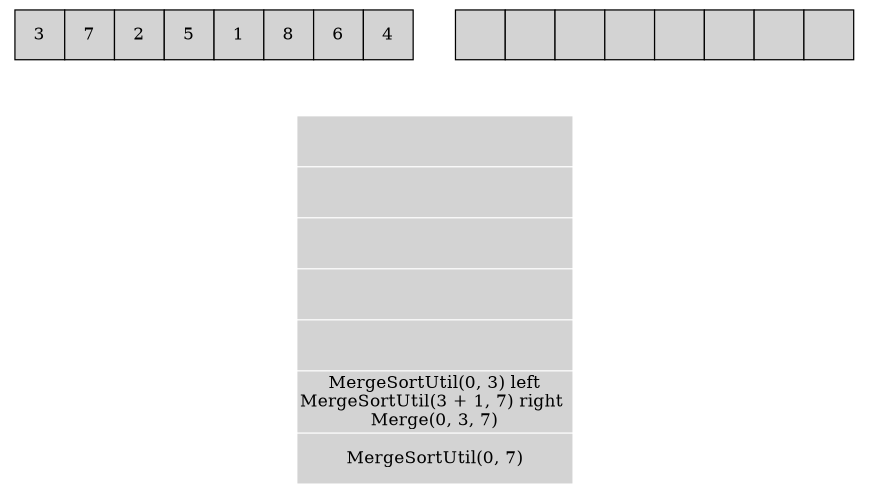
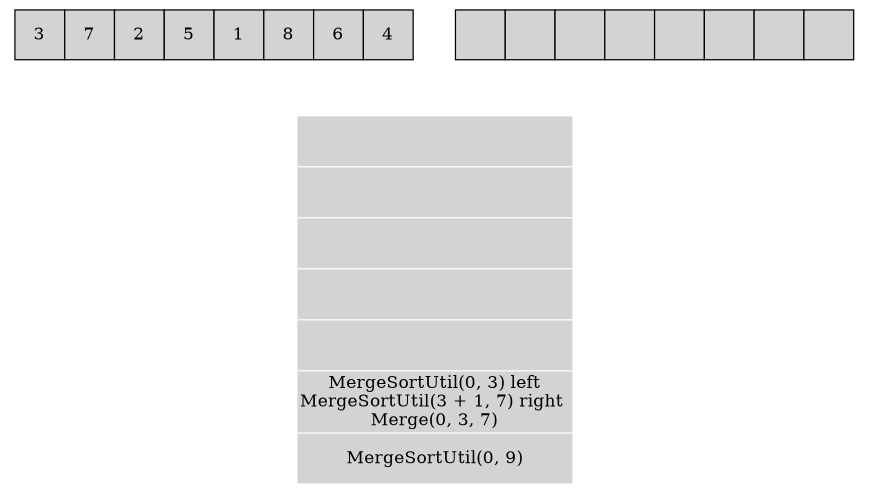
(435, 458) -> (435, 458)
